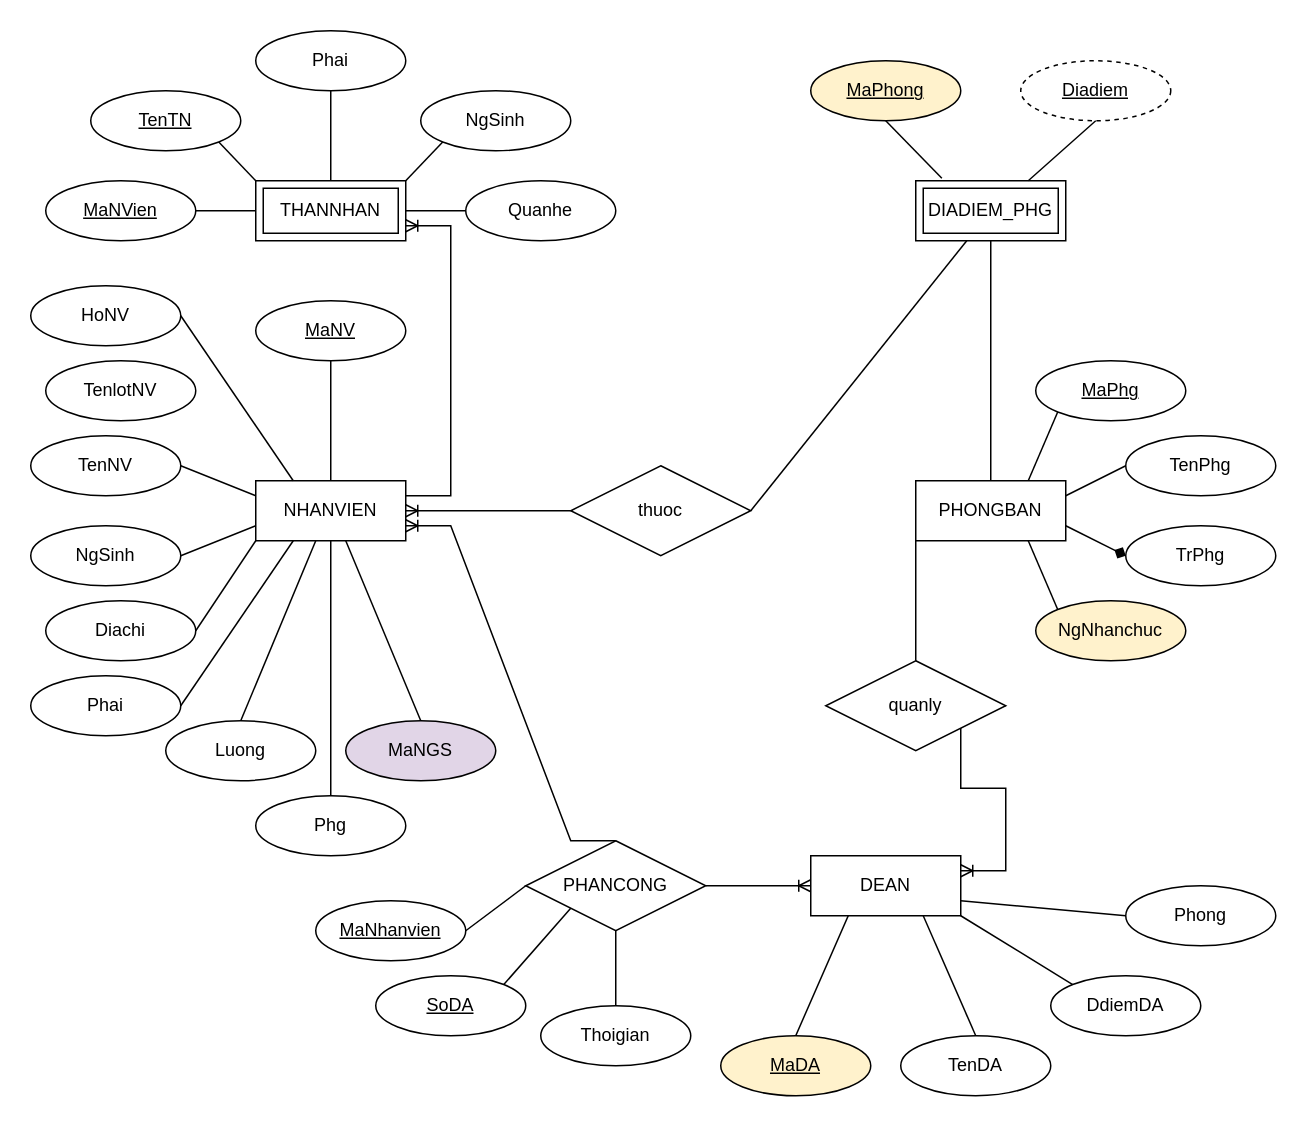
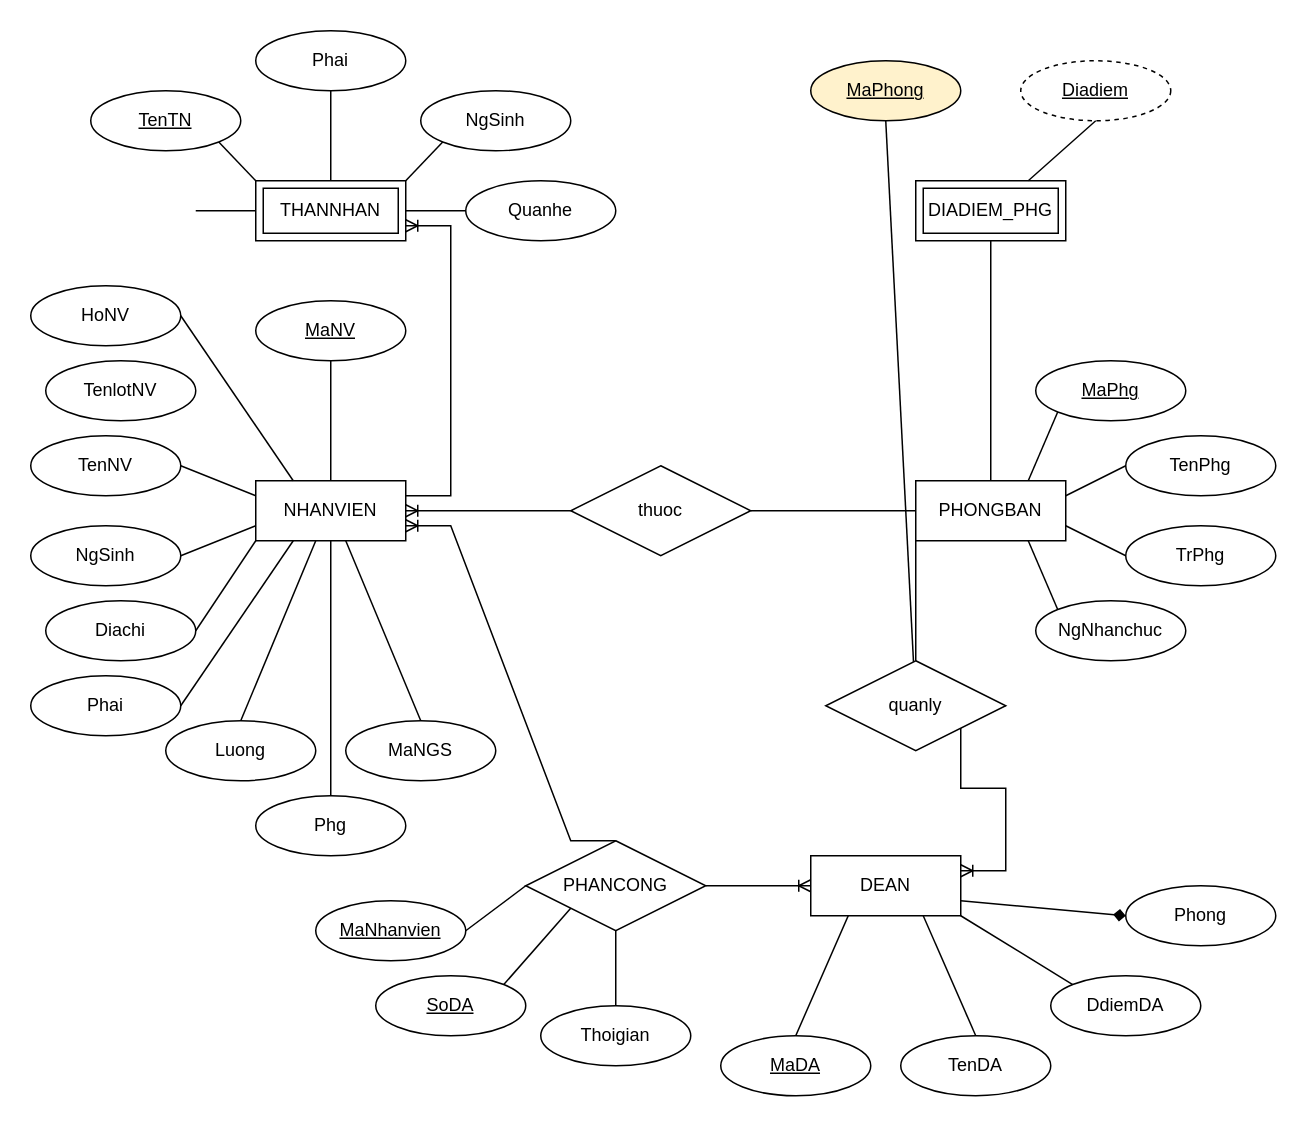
(914, 150) -> (904, 486)
(121, 211) -> none
(858, 376) -> (833, 511)
(1115, 550) -> (1119, 553)
(1111, 631) -> (1111, 631)
(421, 751) -> (421, 751)
(1119, 915) -> (1113, 915)
(796, 1066) -> (796, 1066)
